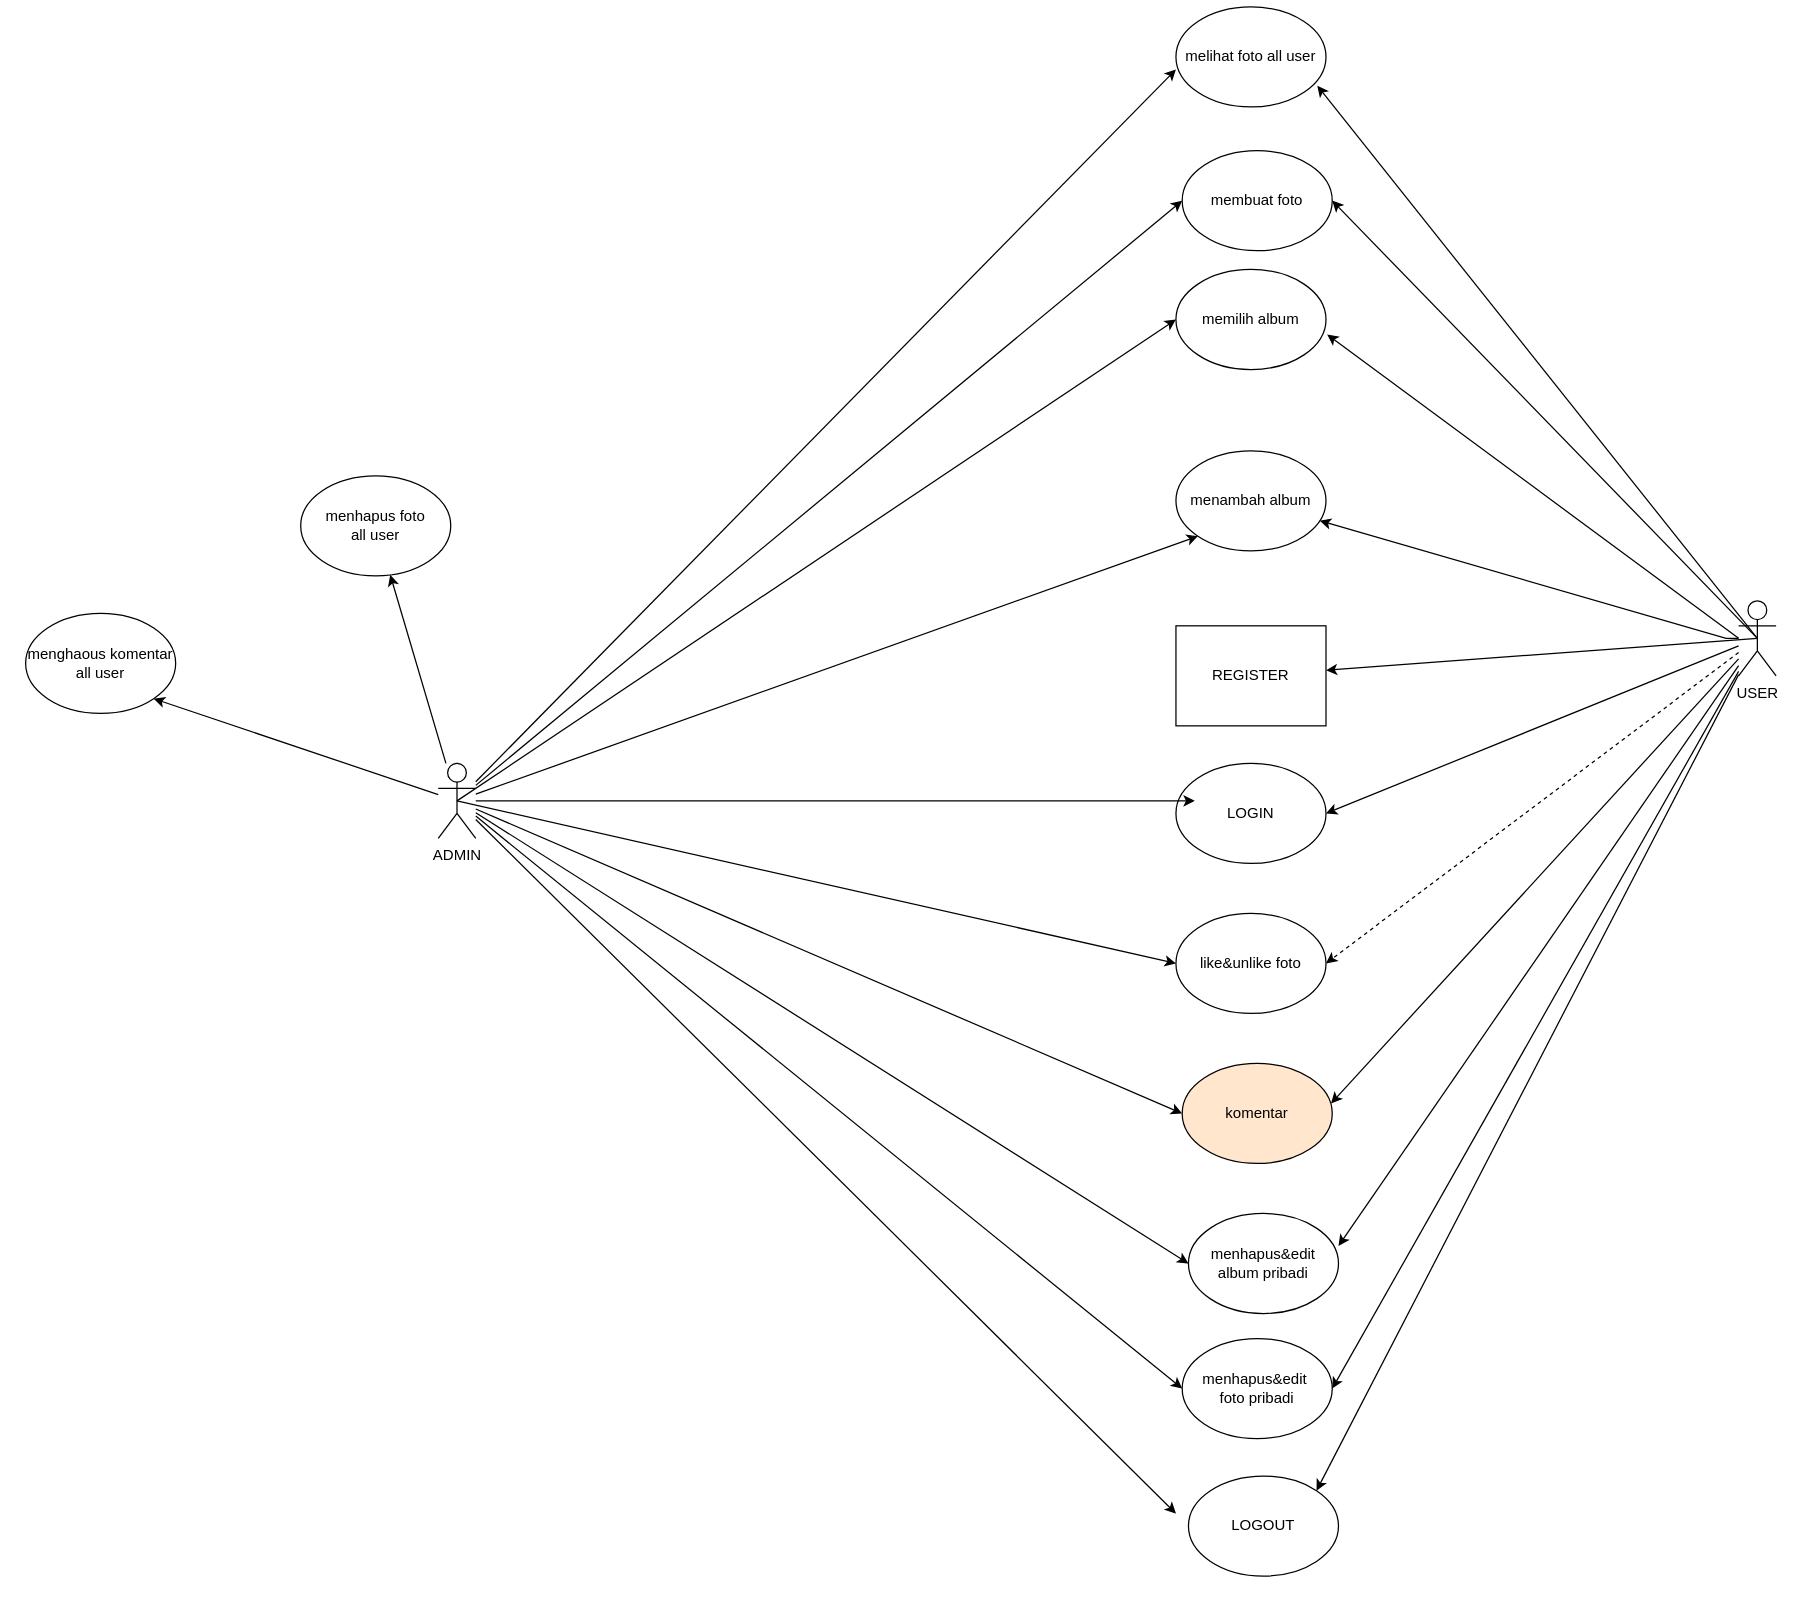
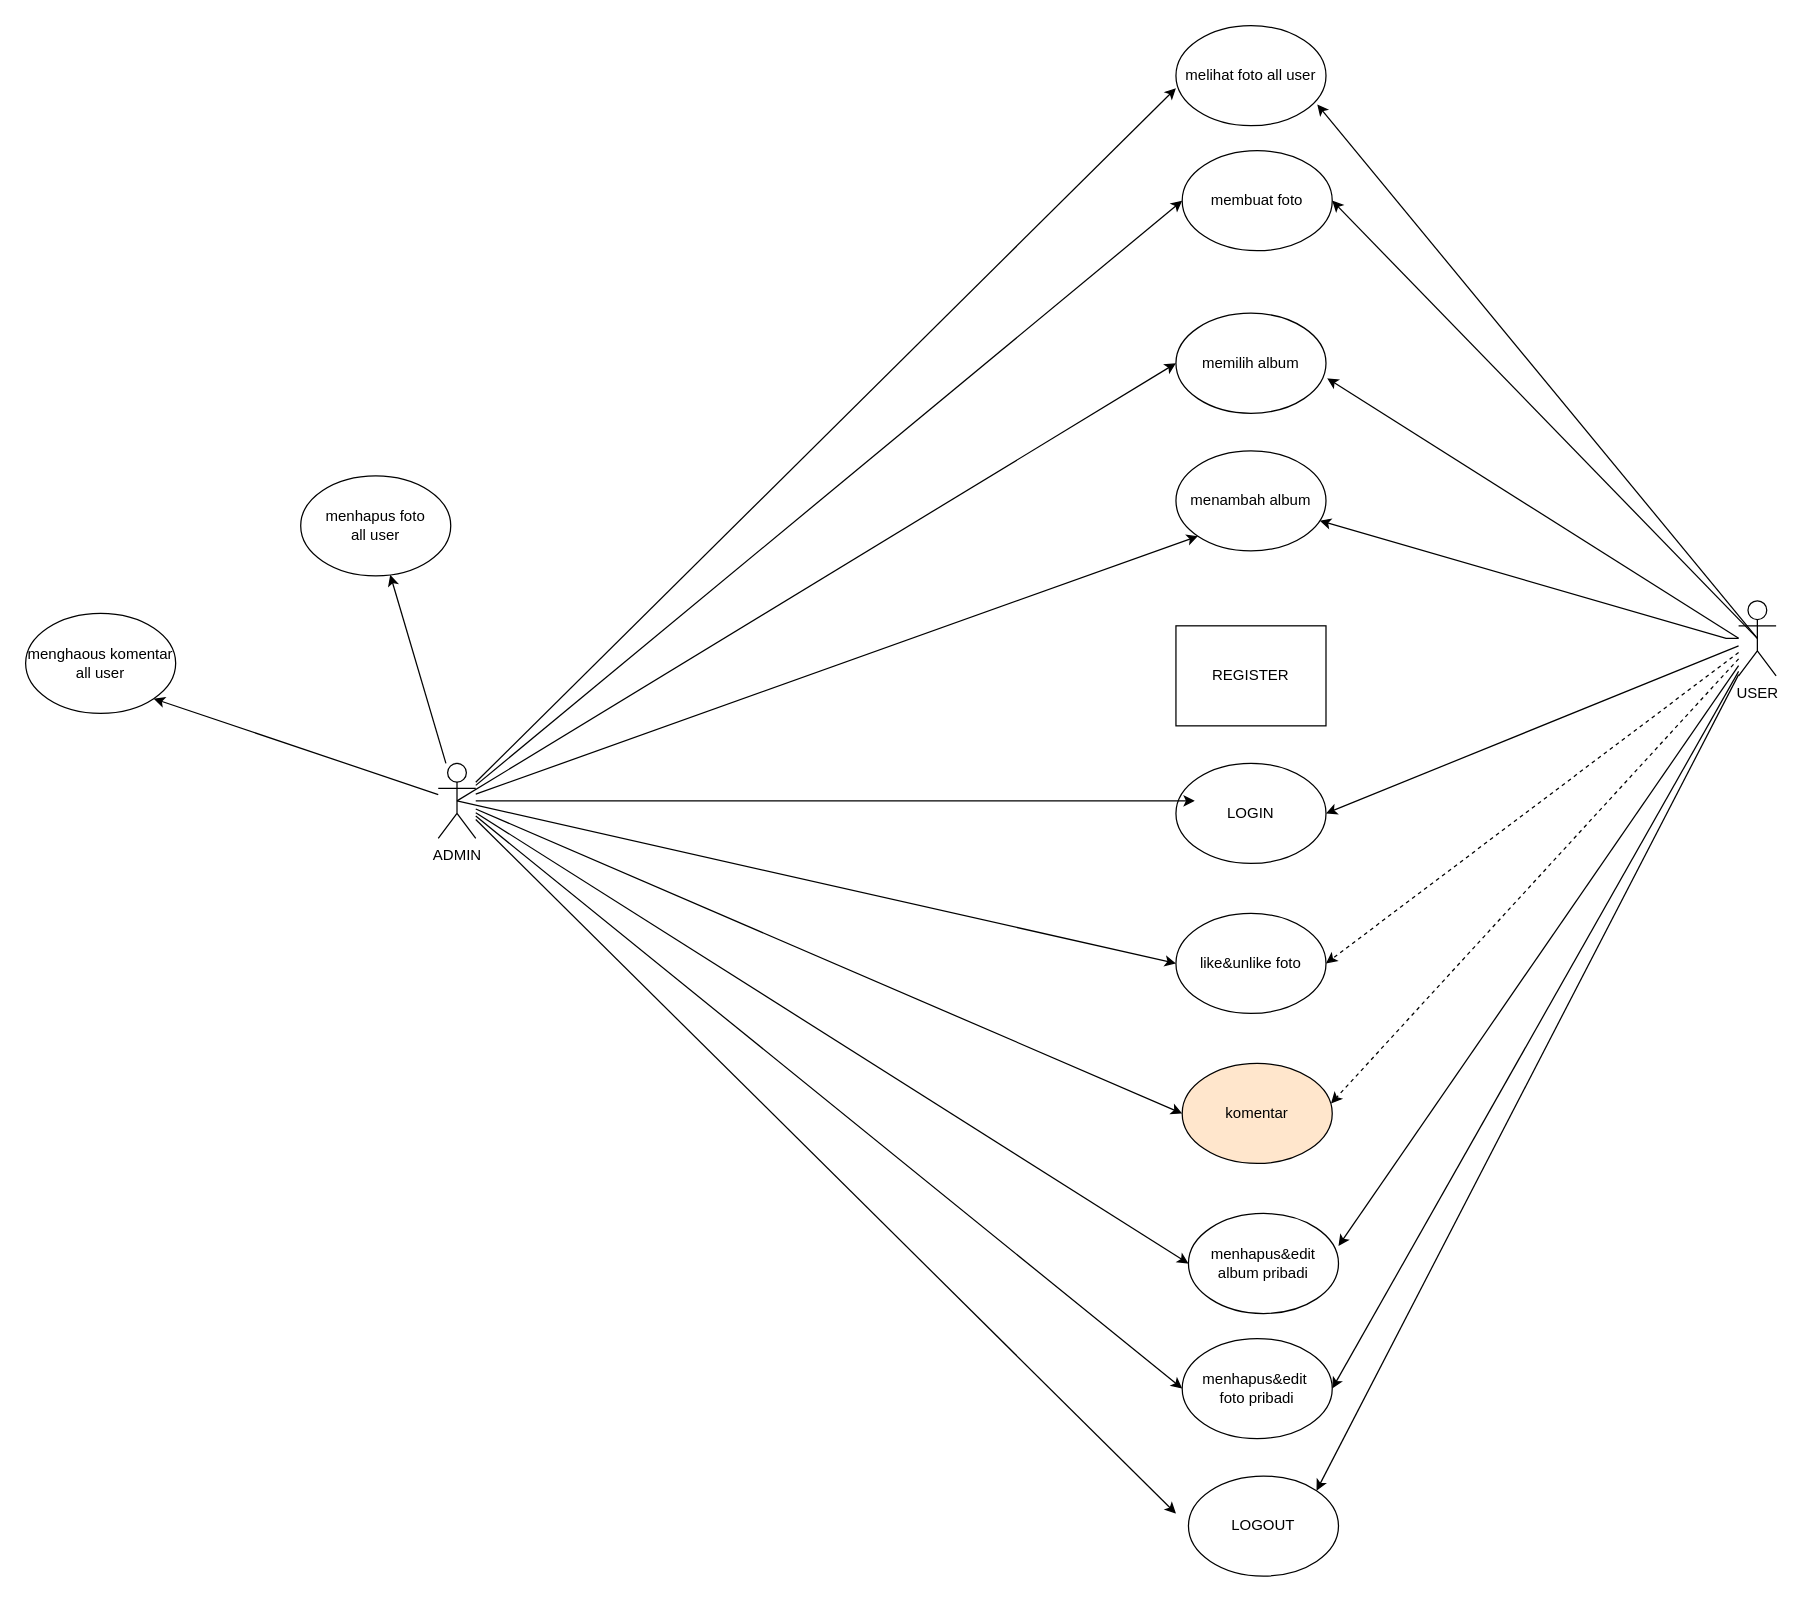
(1251, 57) -> (1251, 76)
(1251, 319) -> (1251, 363)
(1543, 654) -> none
(1537, 878) -> (1537, 878)
